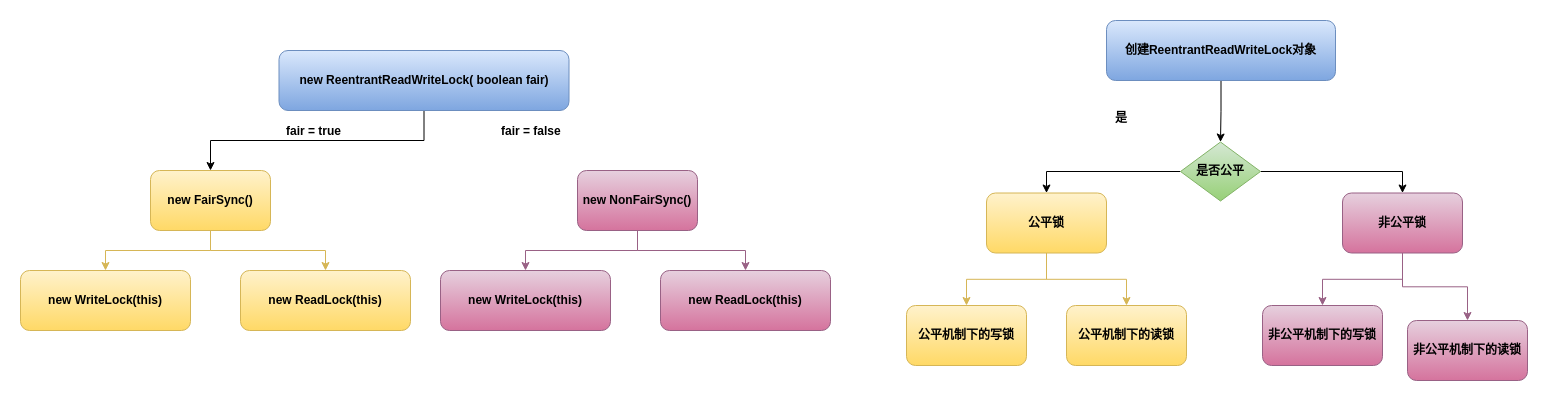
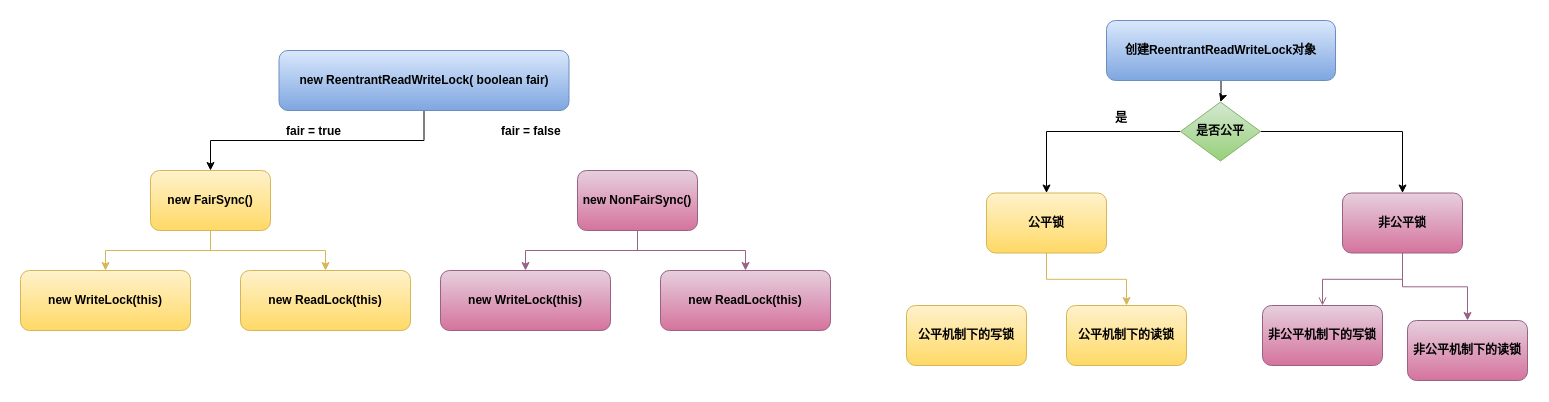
(1221, 172) -> (1221, 132)
(997, 279) -> none
(1323, 297) -> (1323, 299)
